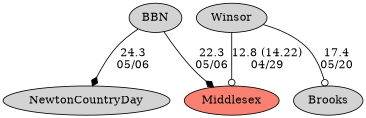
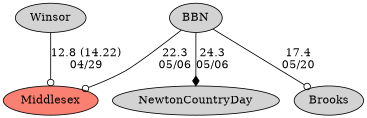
(302, 43) -> (259, 57)
(183, 58) -> (138, 63)
